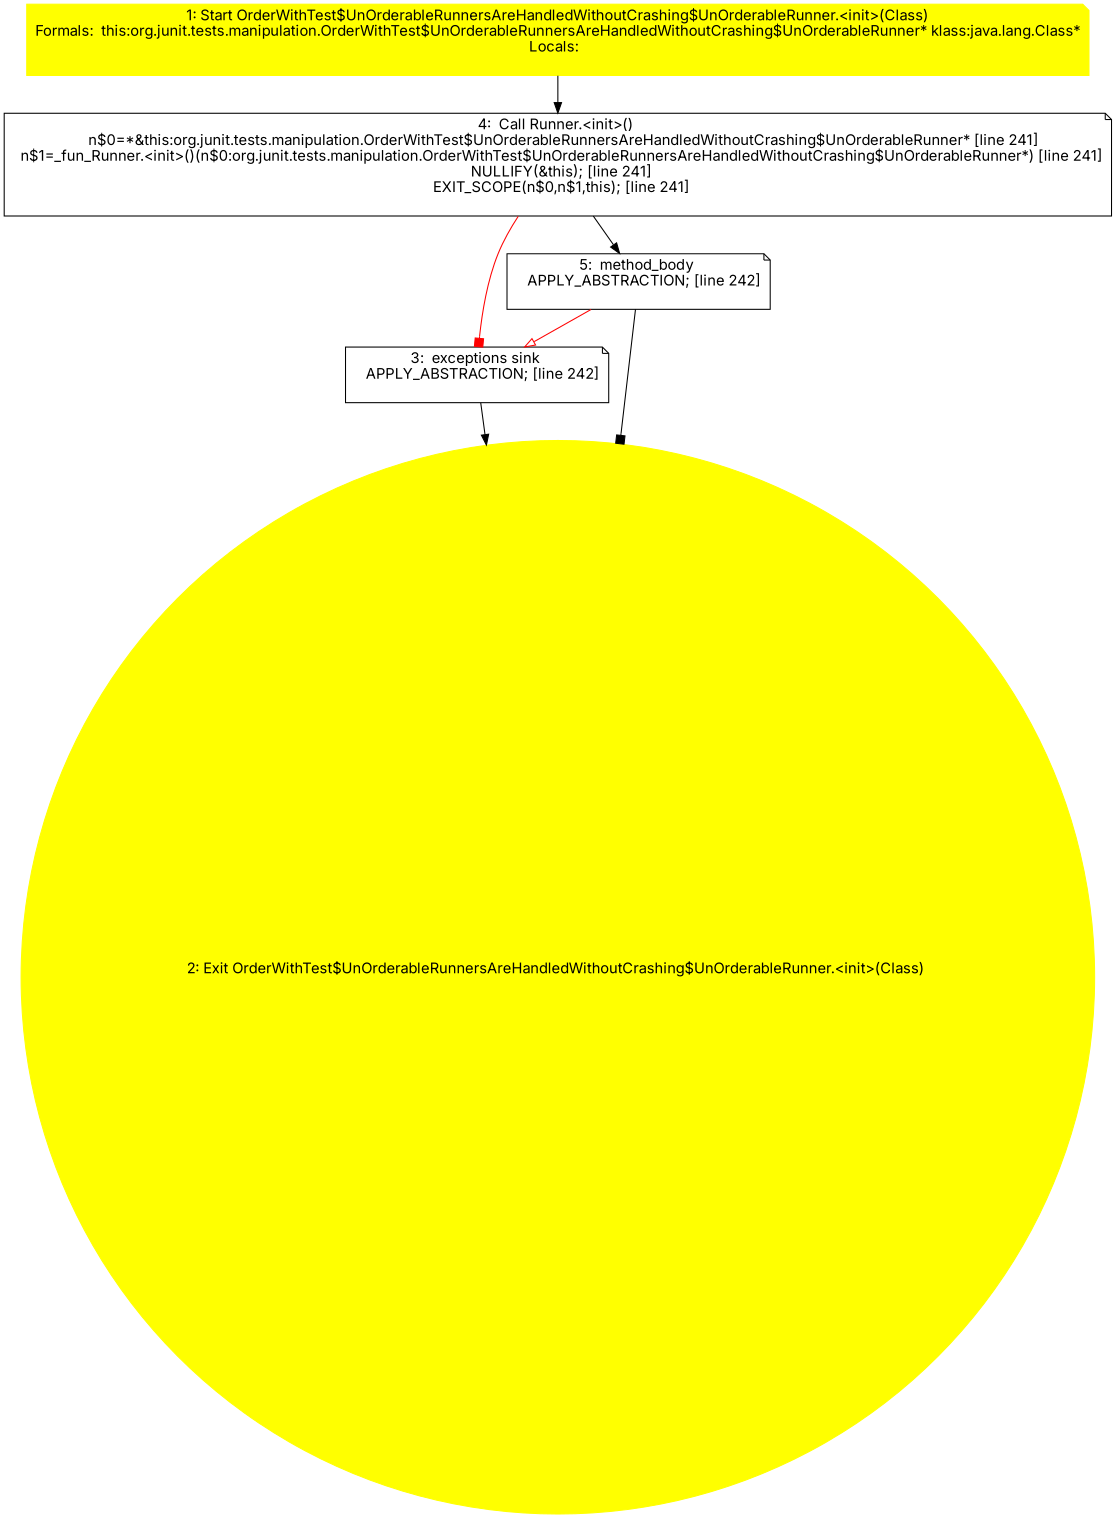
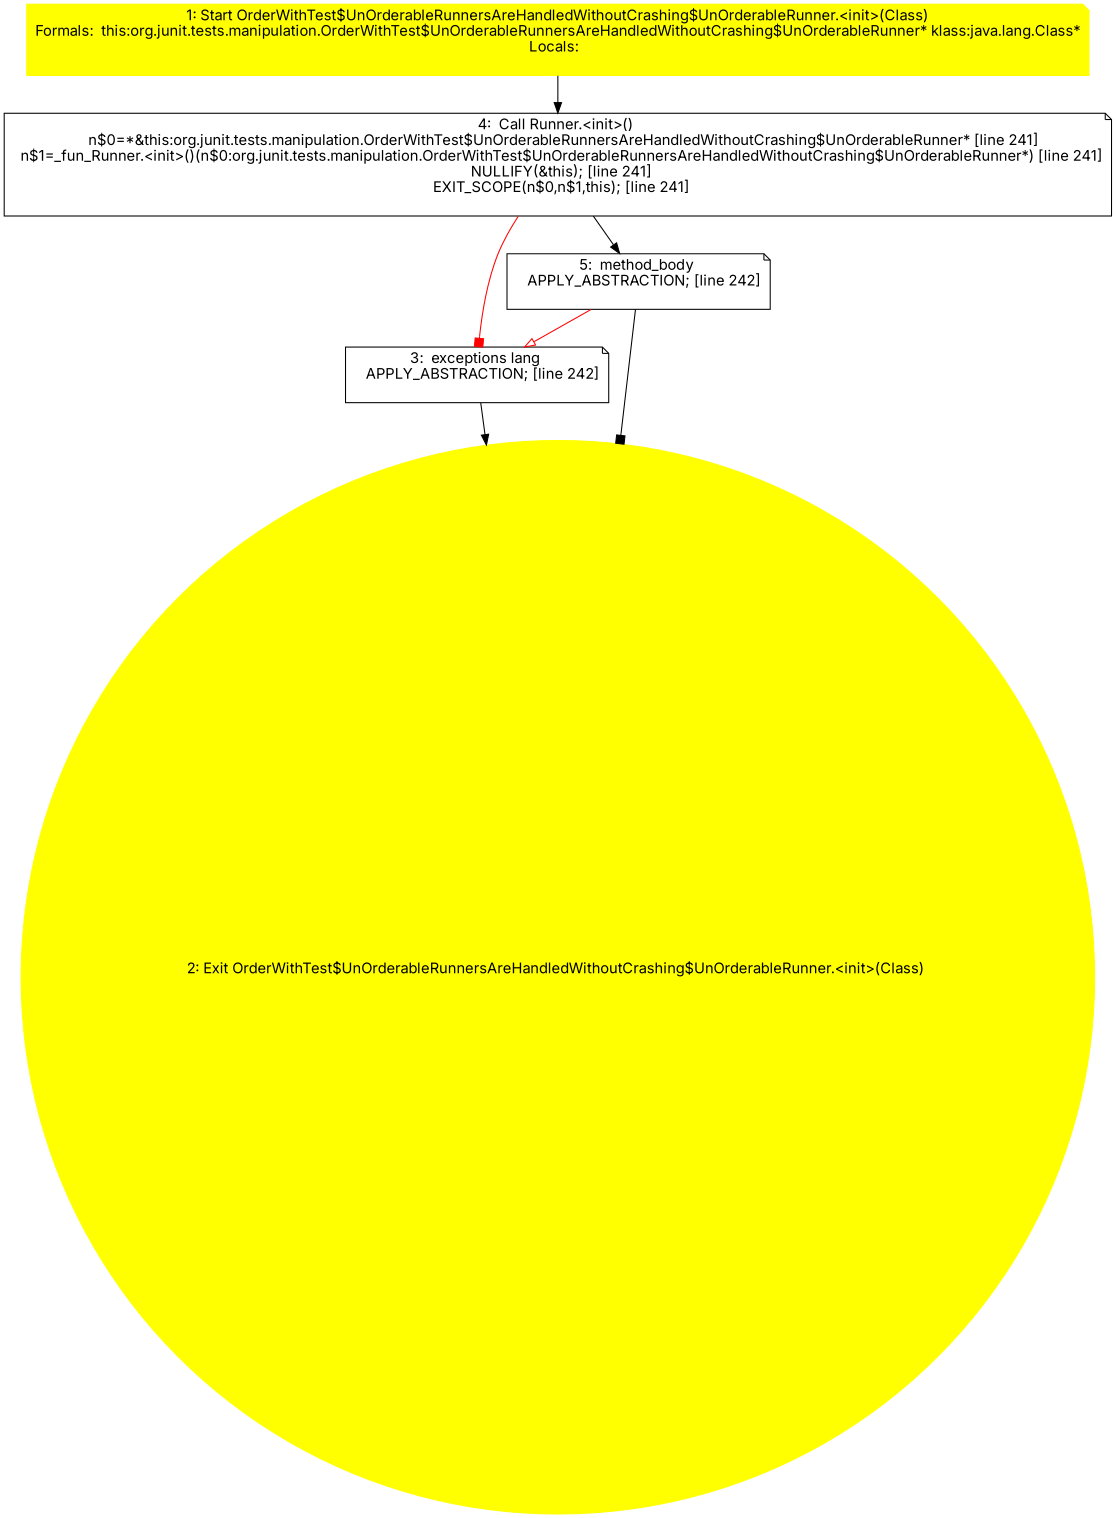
(477, 375) -> (477, 375)
